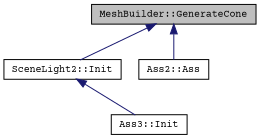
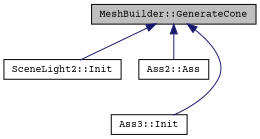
(110, 100) -> (218, 79)
